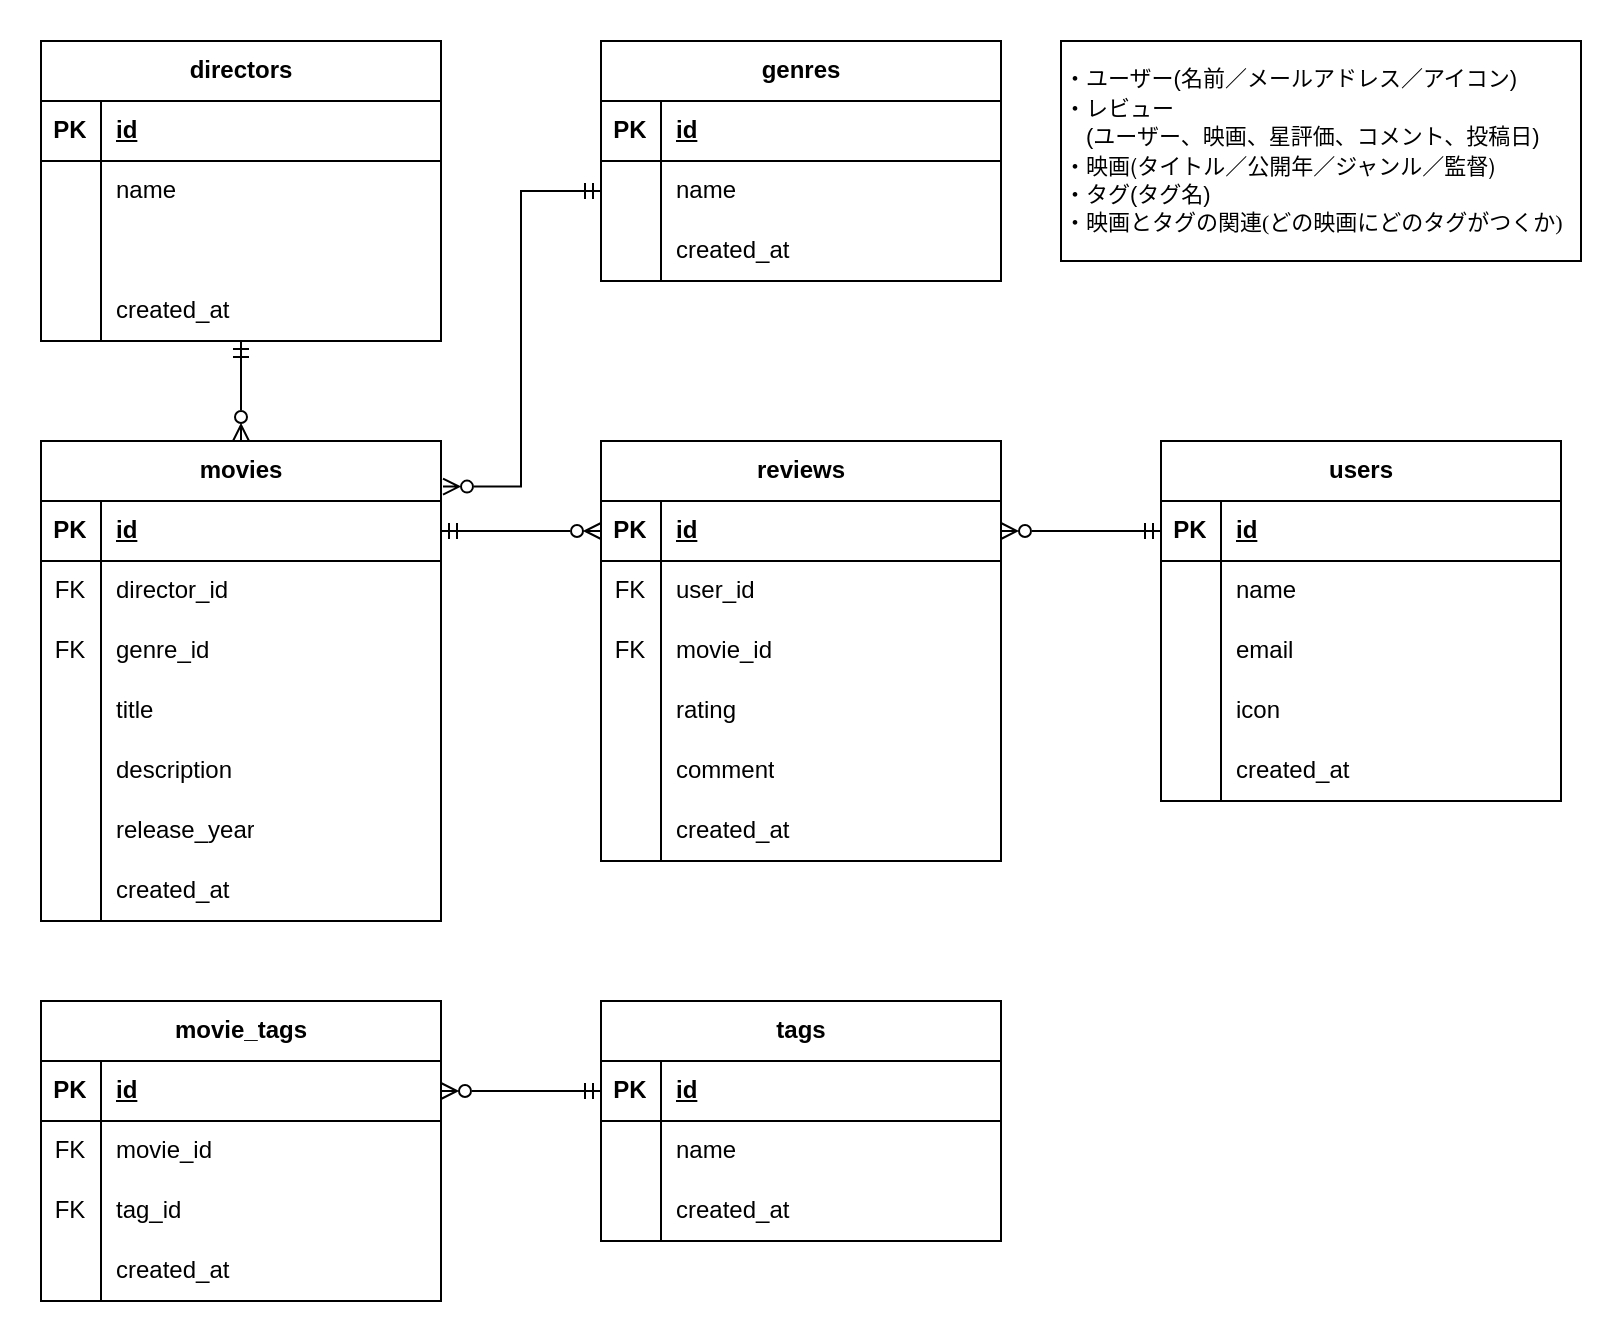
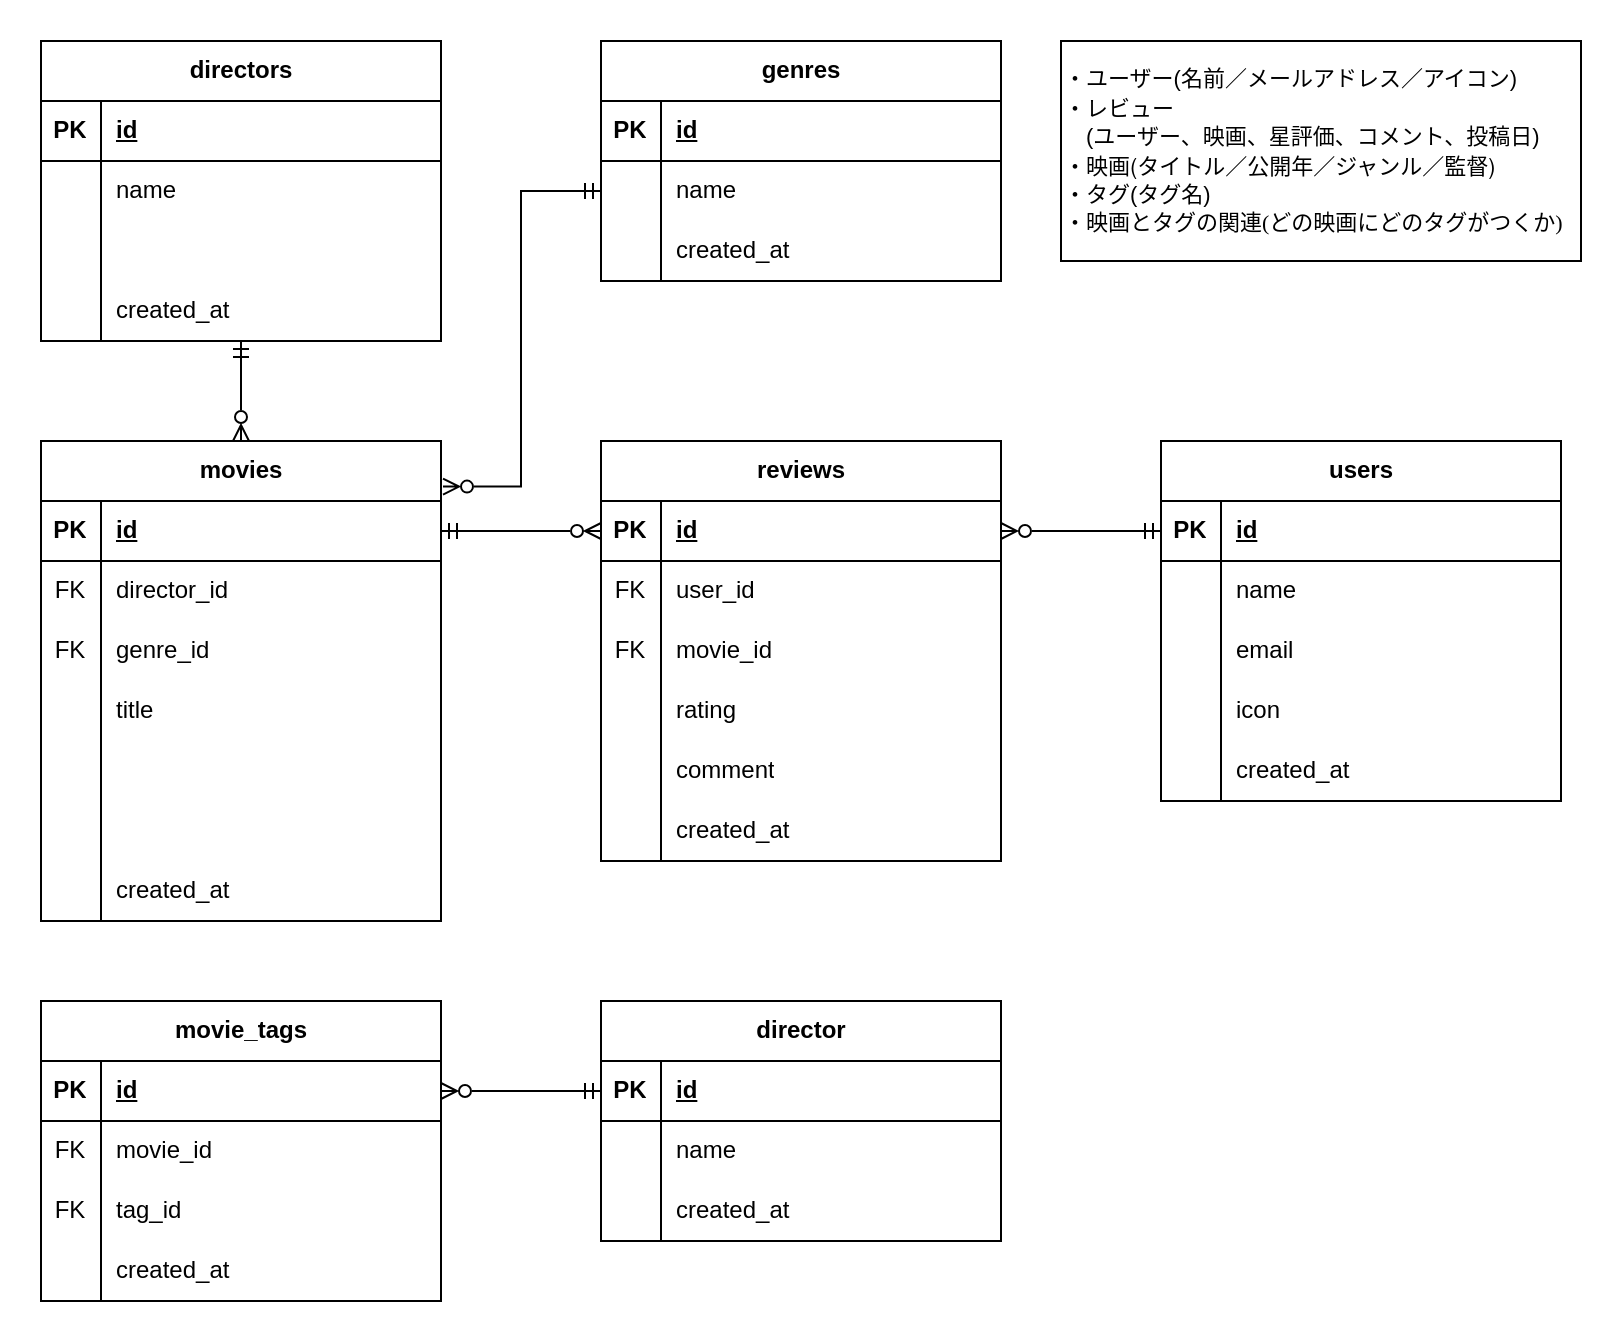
(271, 771) -> none
(271, 831) -> none
(802, 1031) -> (802, 1031)
